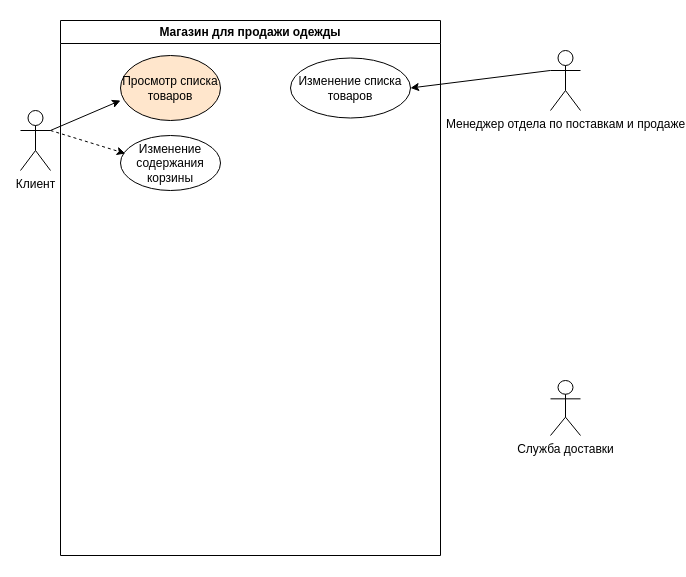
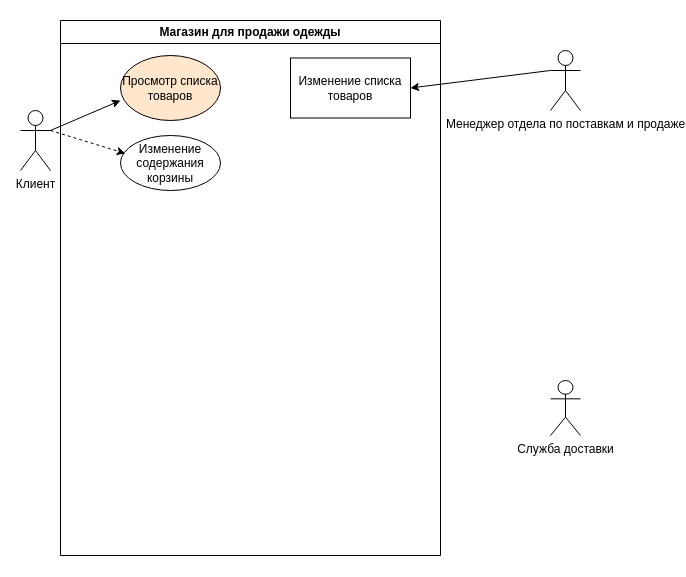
(351, 88) -> (351, 88)
